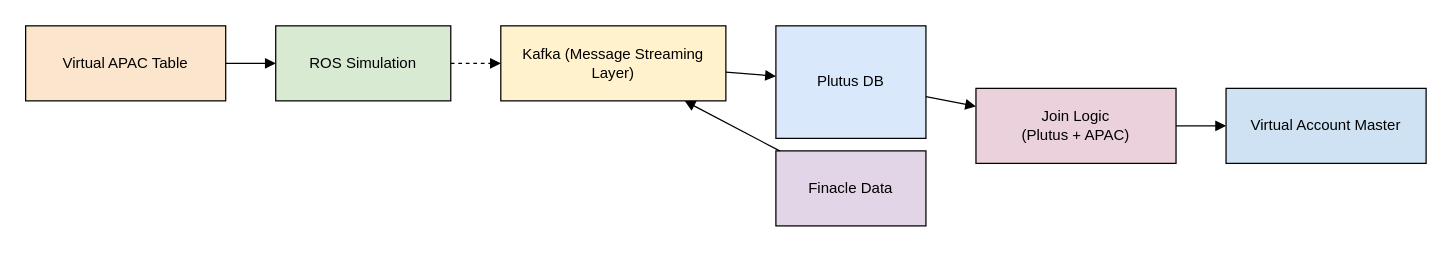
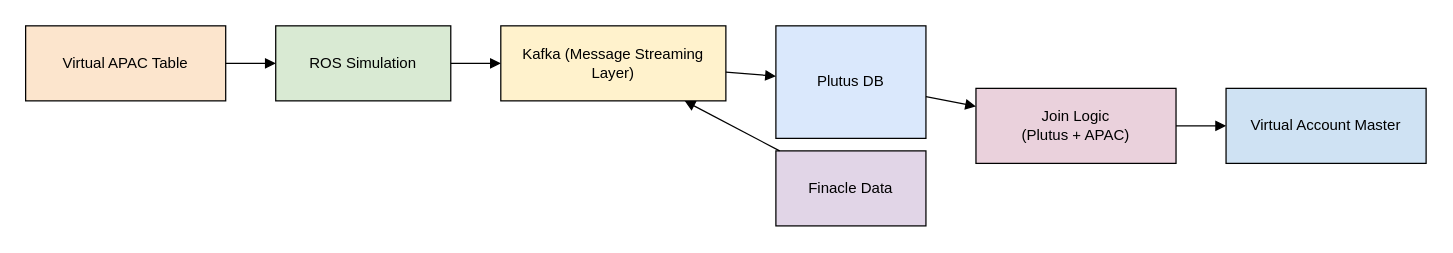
(471, 63) -> (471, 63)
